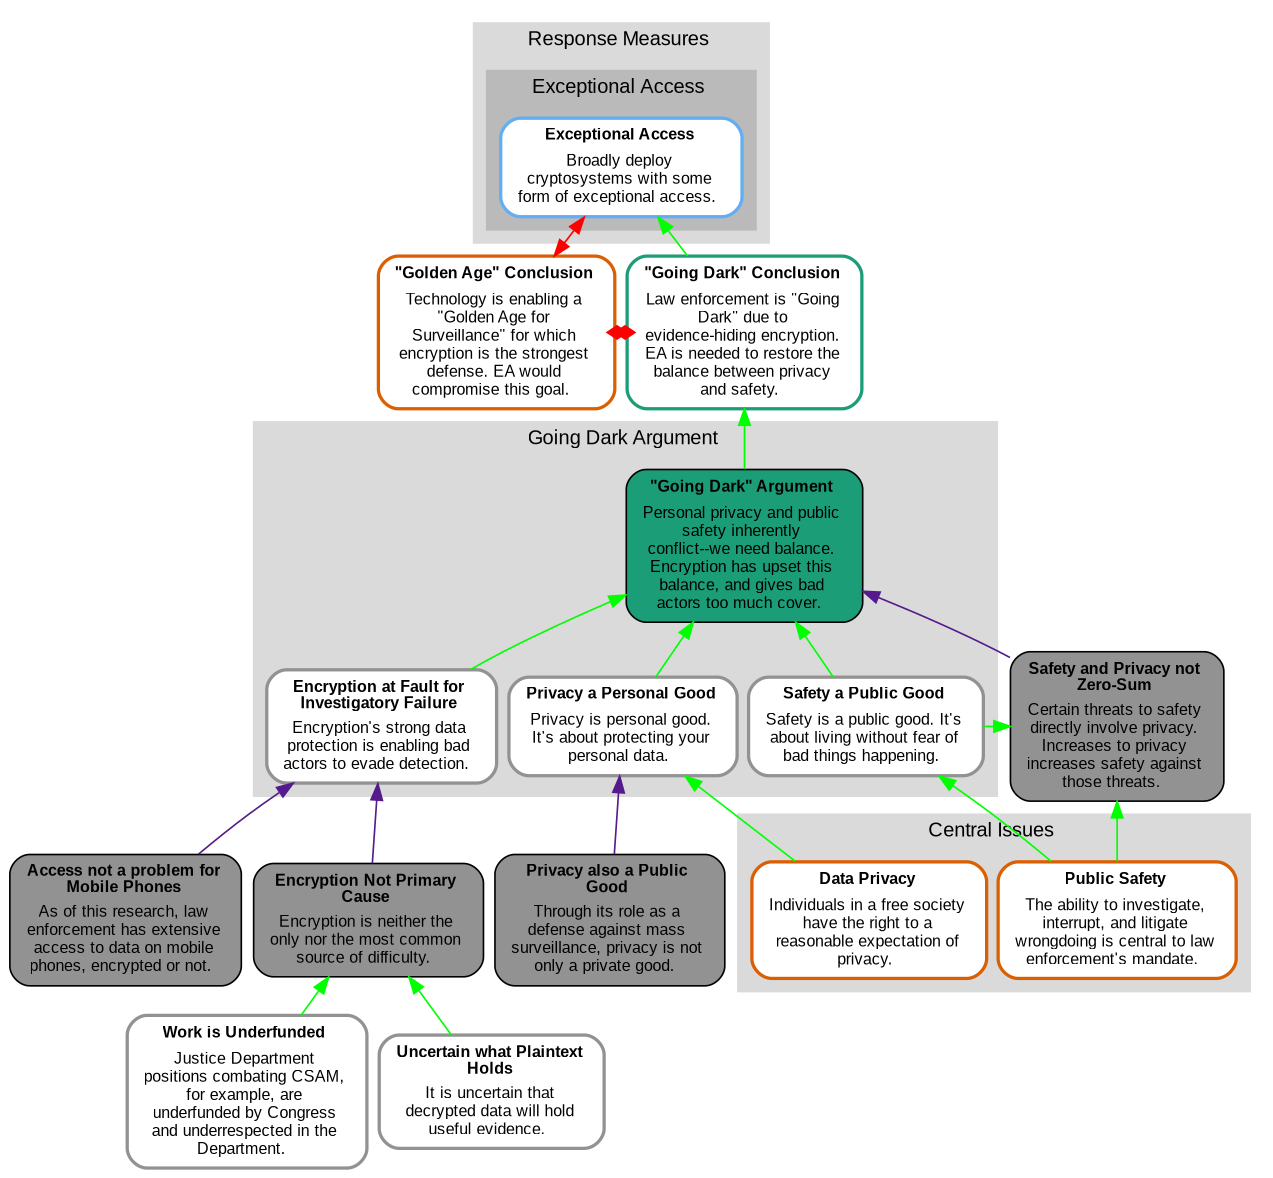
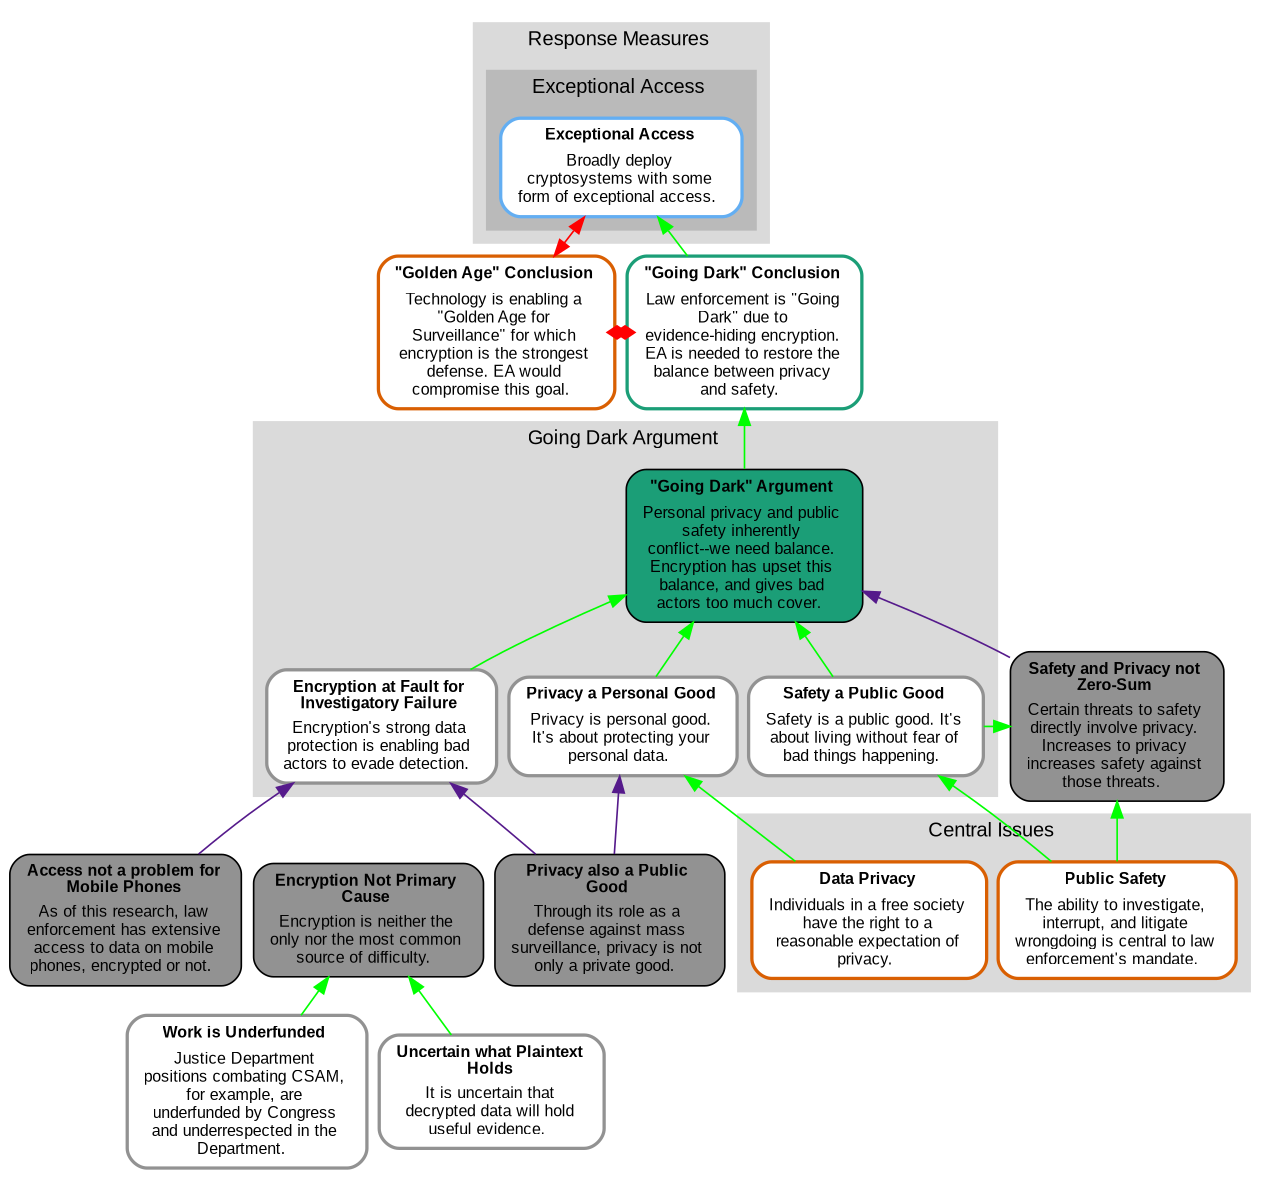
(375, 832) -> (500, 824)
